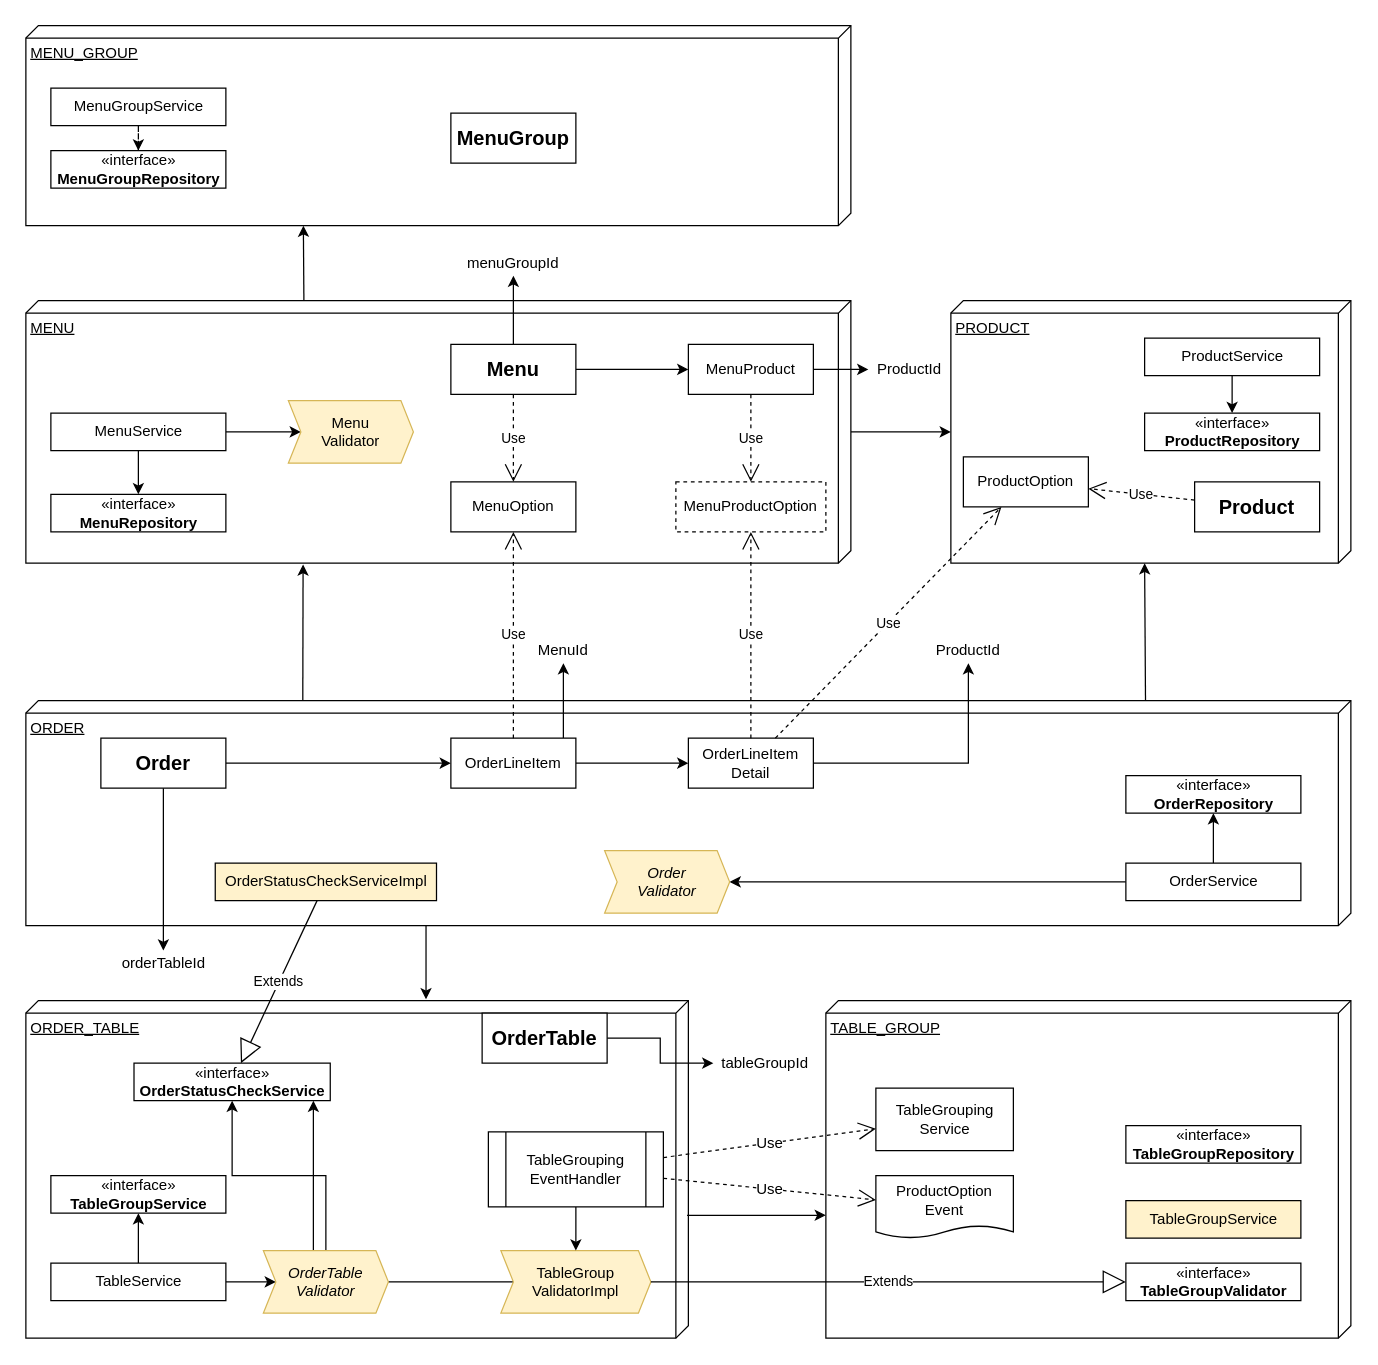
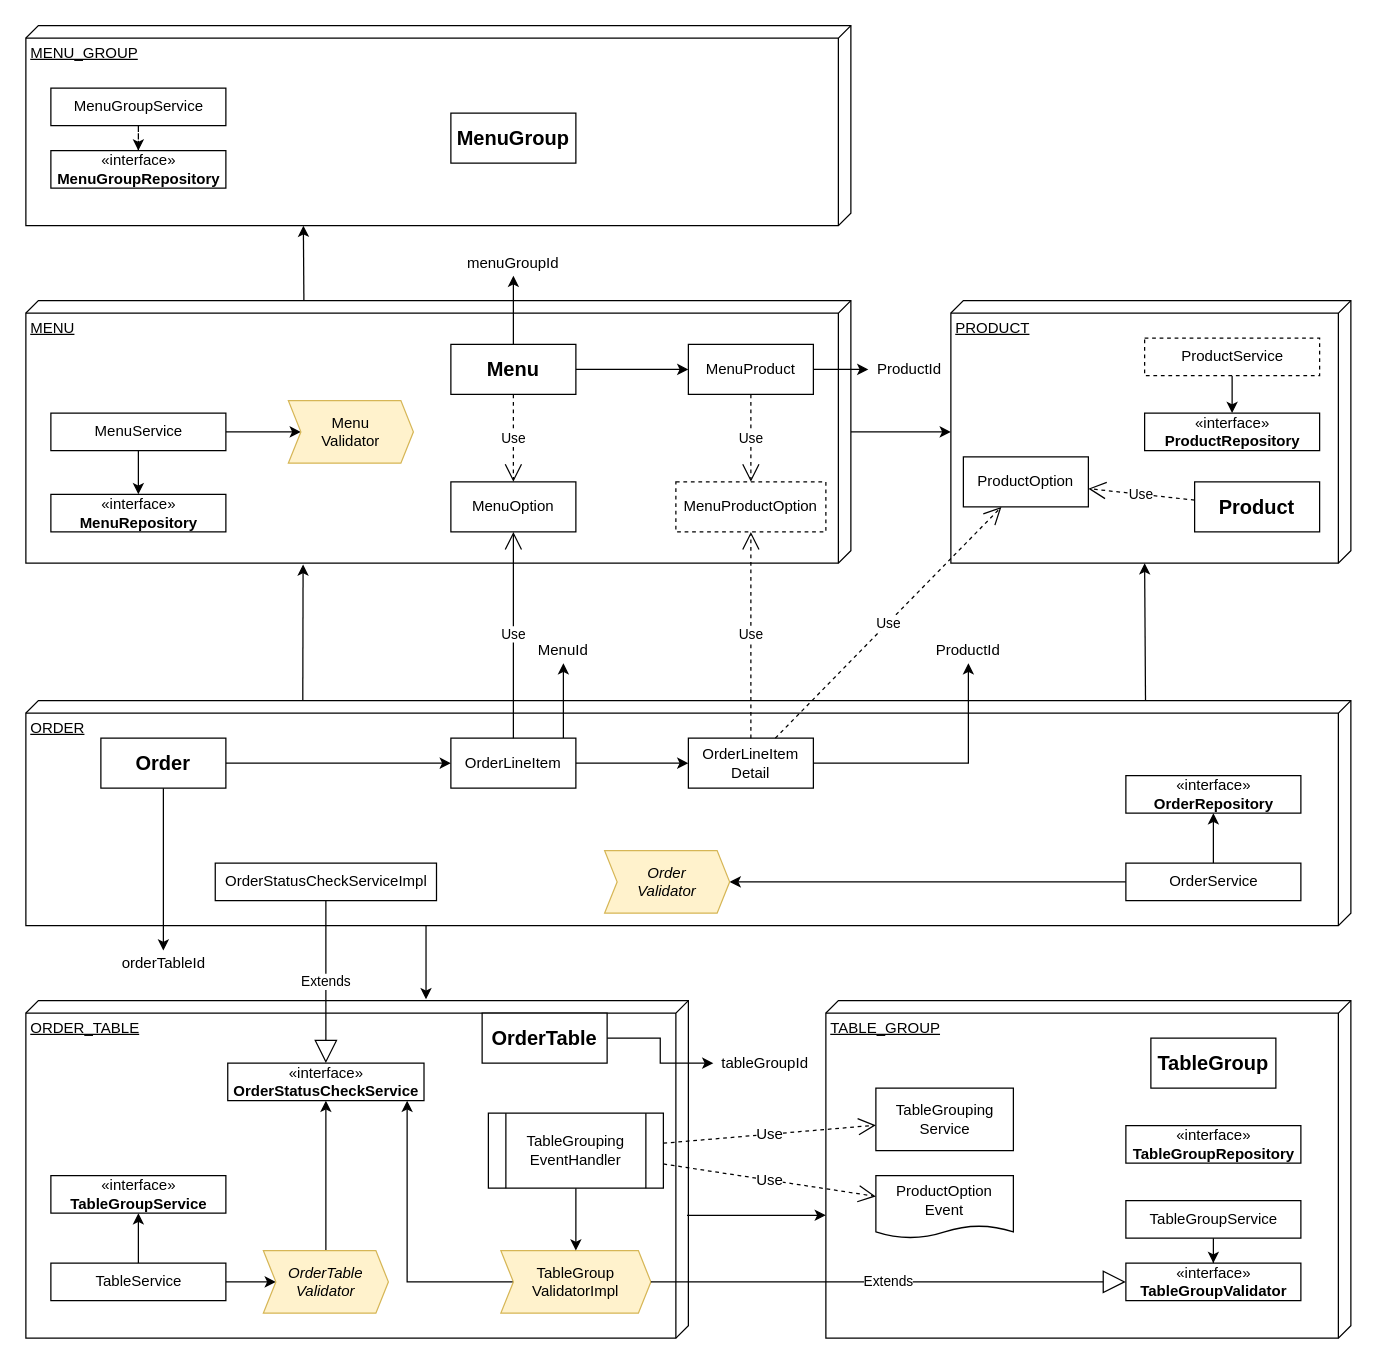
(1232, 357) -> (1232, 357)
(513, 688) -> (513, 688)
(326, 882) -> (326, 882)
none -> (1213, 1063)
(232, 1082) -> (326, 1082)
(576, 1169) -> (576, 1151)
(1213, 1219) -> (1213, 1219)
none -> (1213, 1255)
